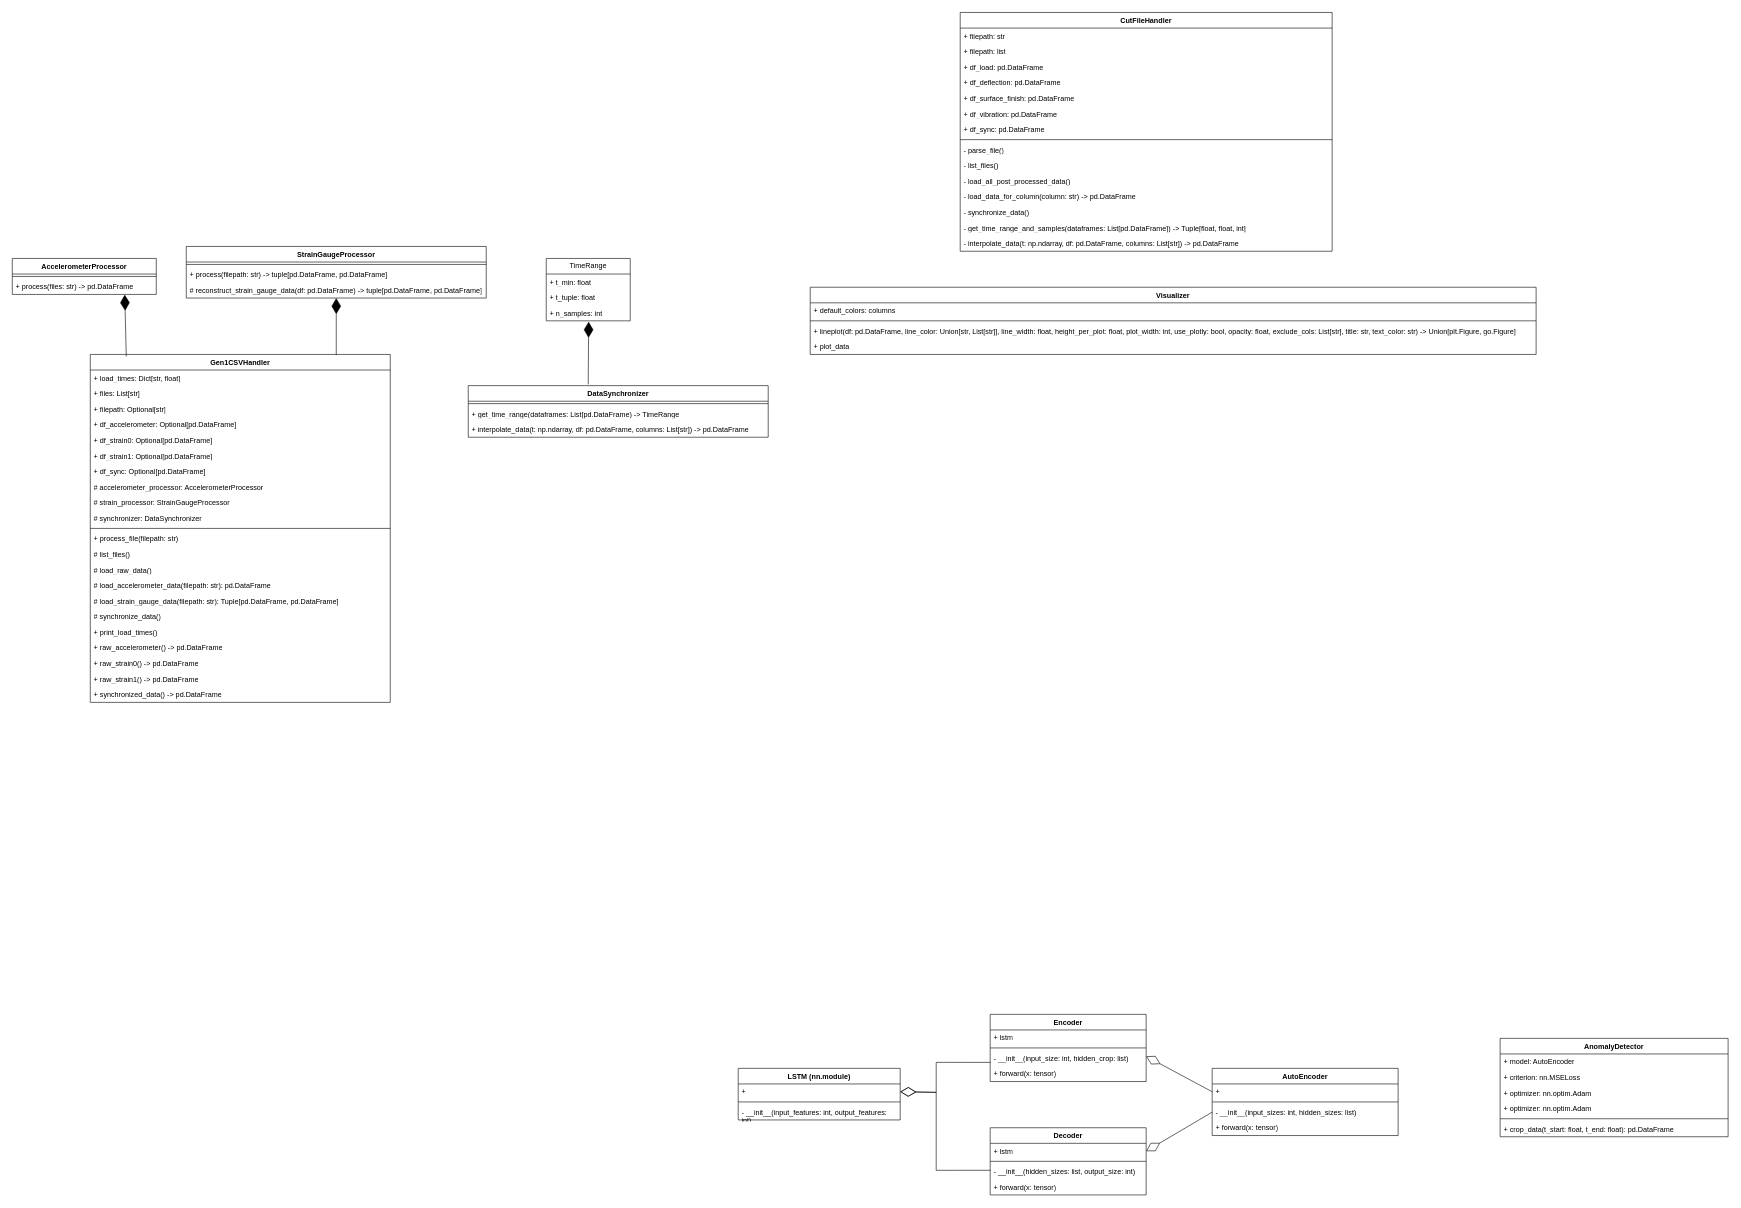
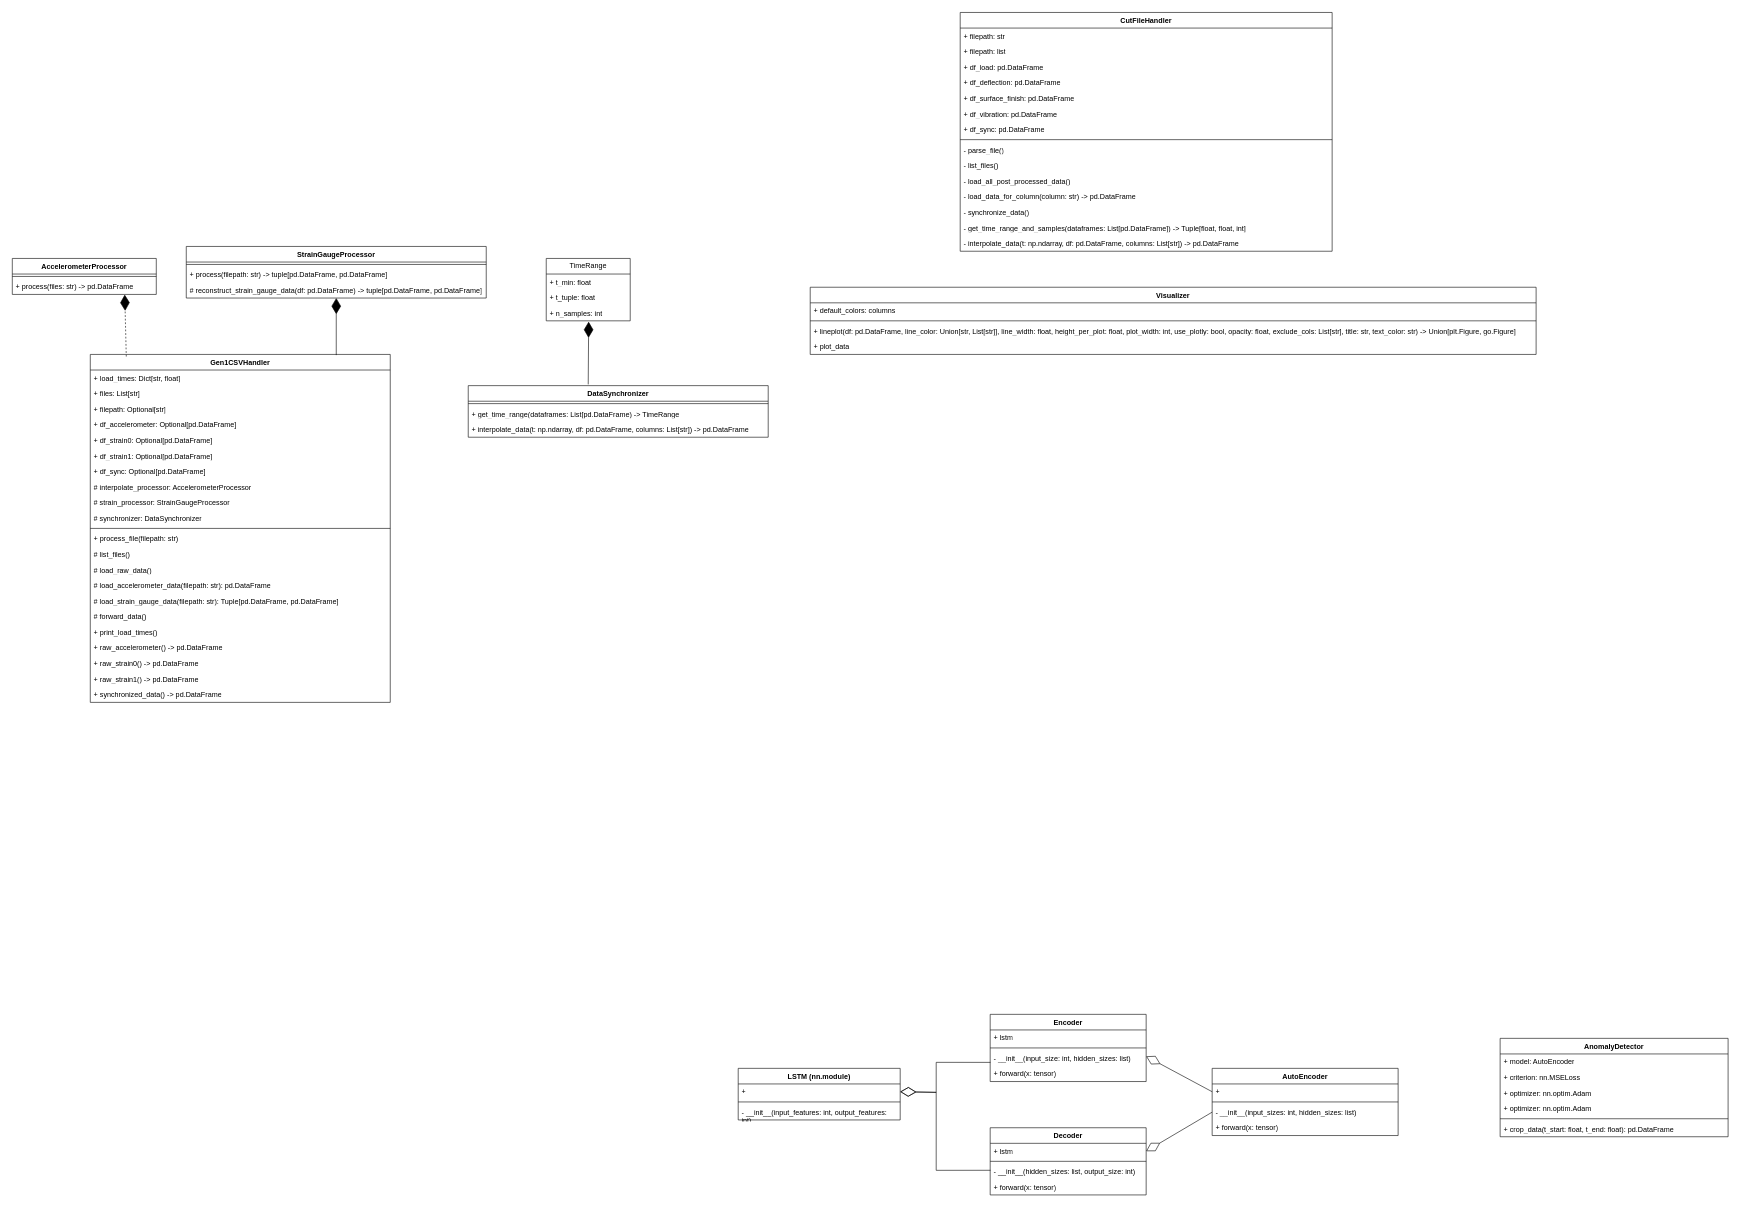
(126, 333) -> (126, 333)
(188, 488) -> (183, 488)
(132, 617) -> (125, 617)
(1069, 1063) -> (1069, 1063)
